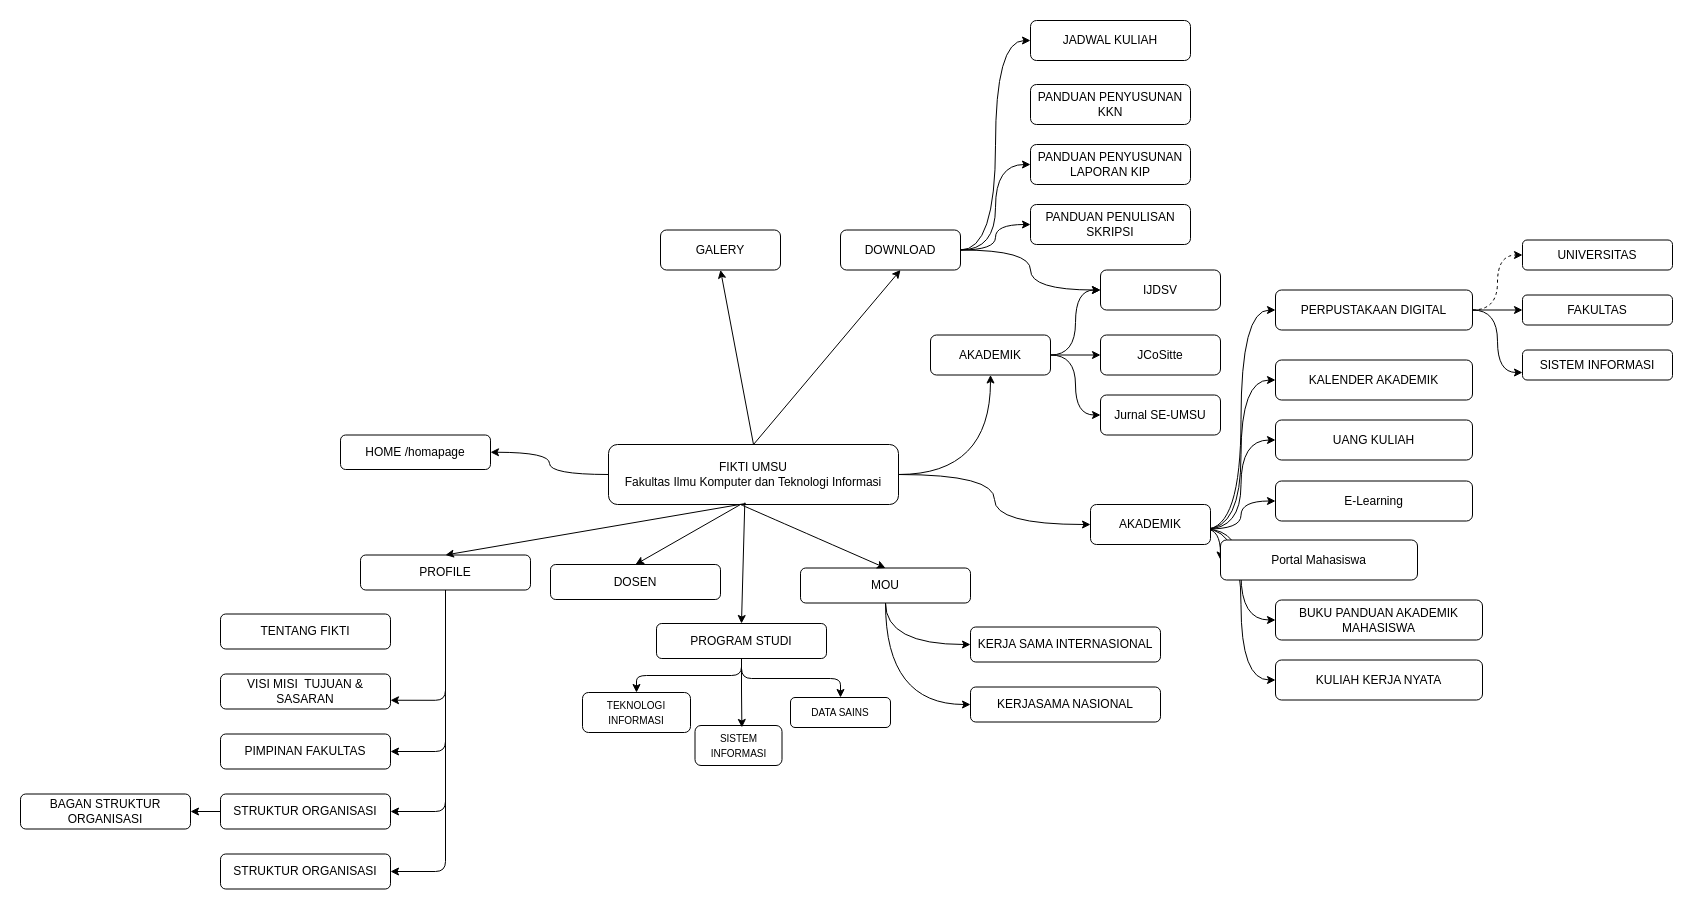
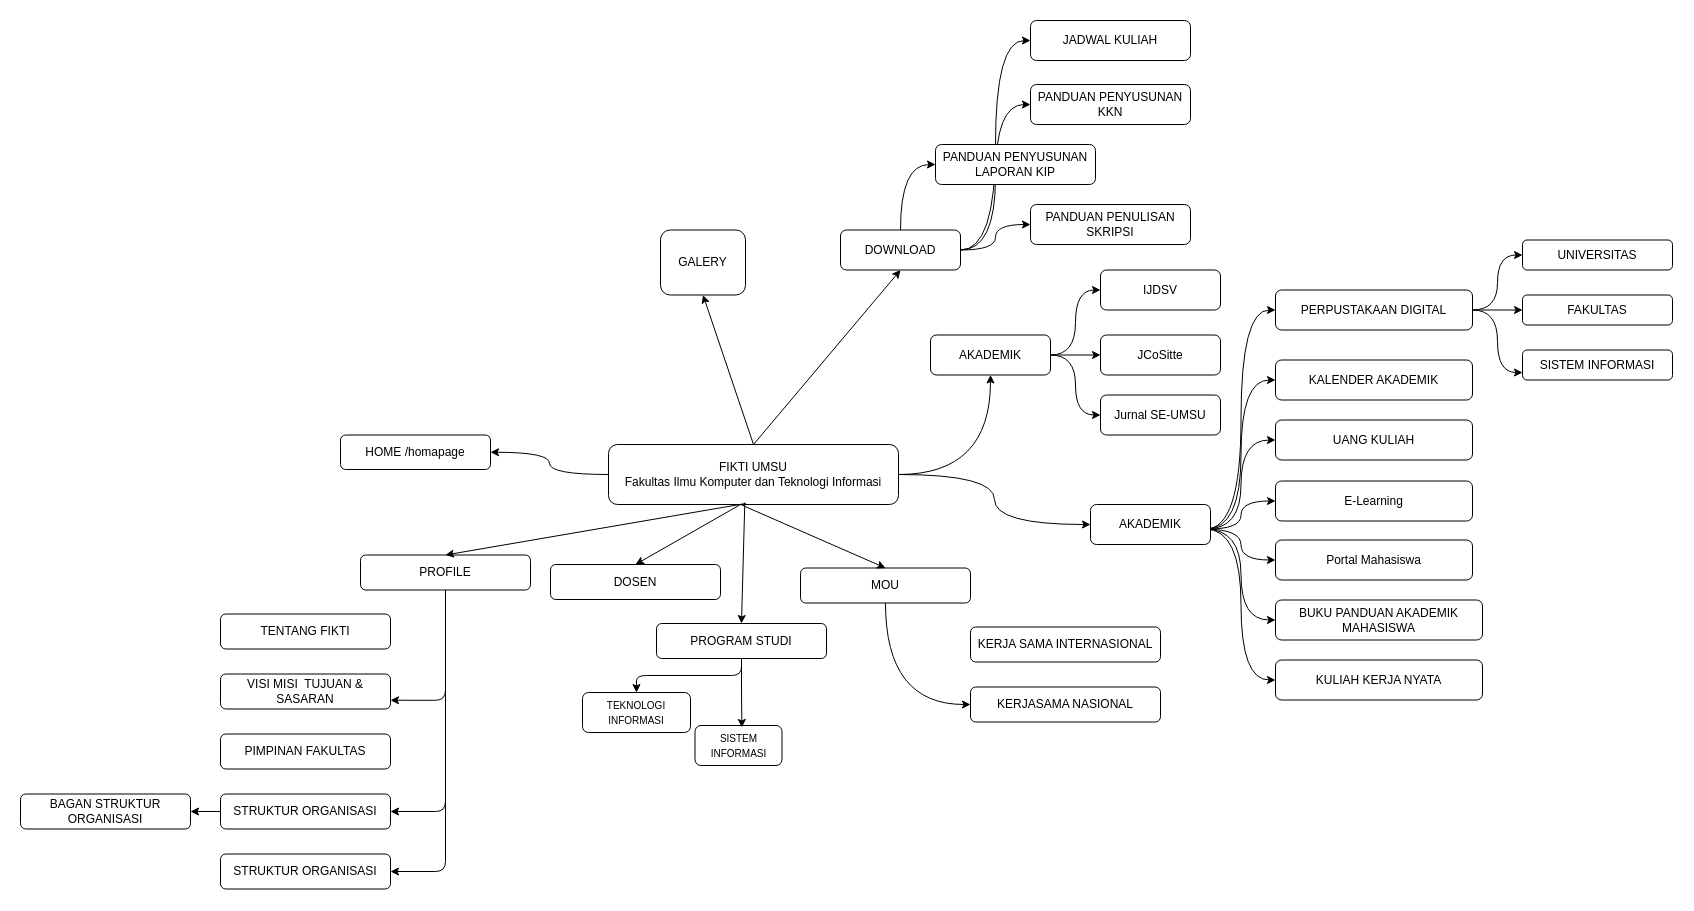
(1111, 165) -> (1016, 165)
(721, 250) -> (703, 263)
(1031, 270) -> (1002, 124)
(1498, 279) -> (1498, 279)
(1319, 560) -> (1374, 560)
(919, 639) -> none
(796, 679) -> none
(841, 713) -> none
(419, 752) -> none
